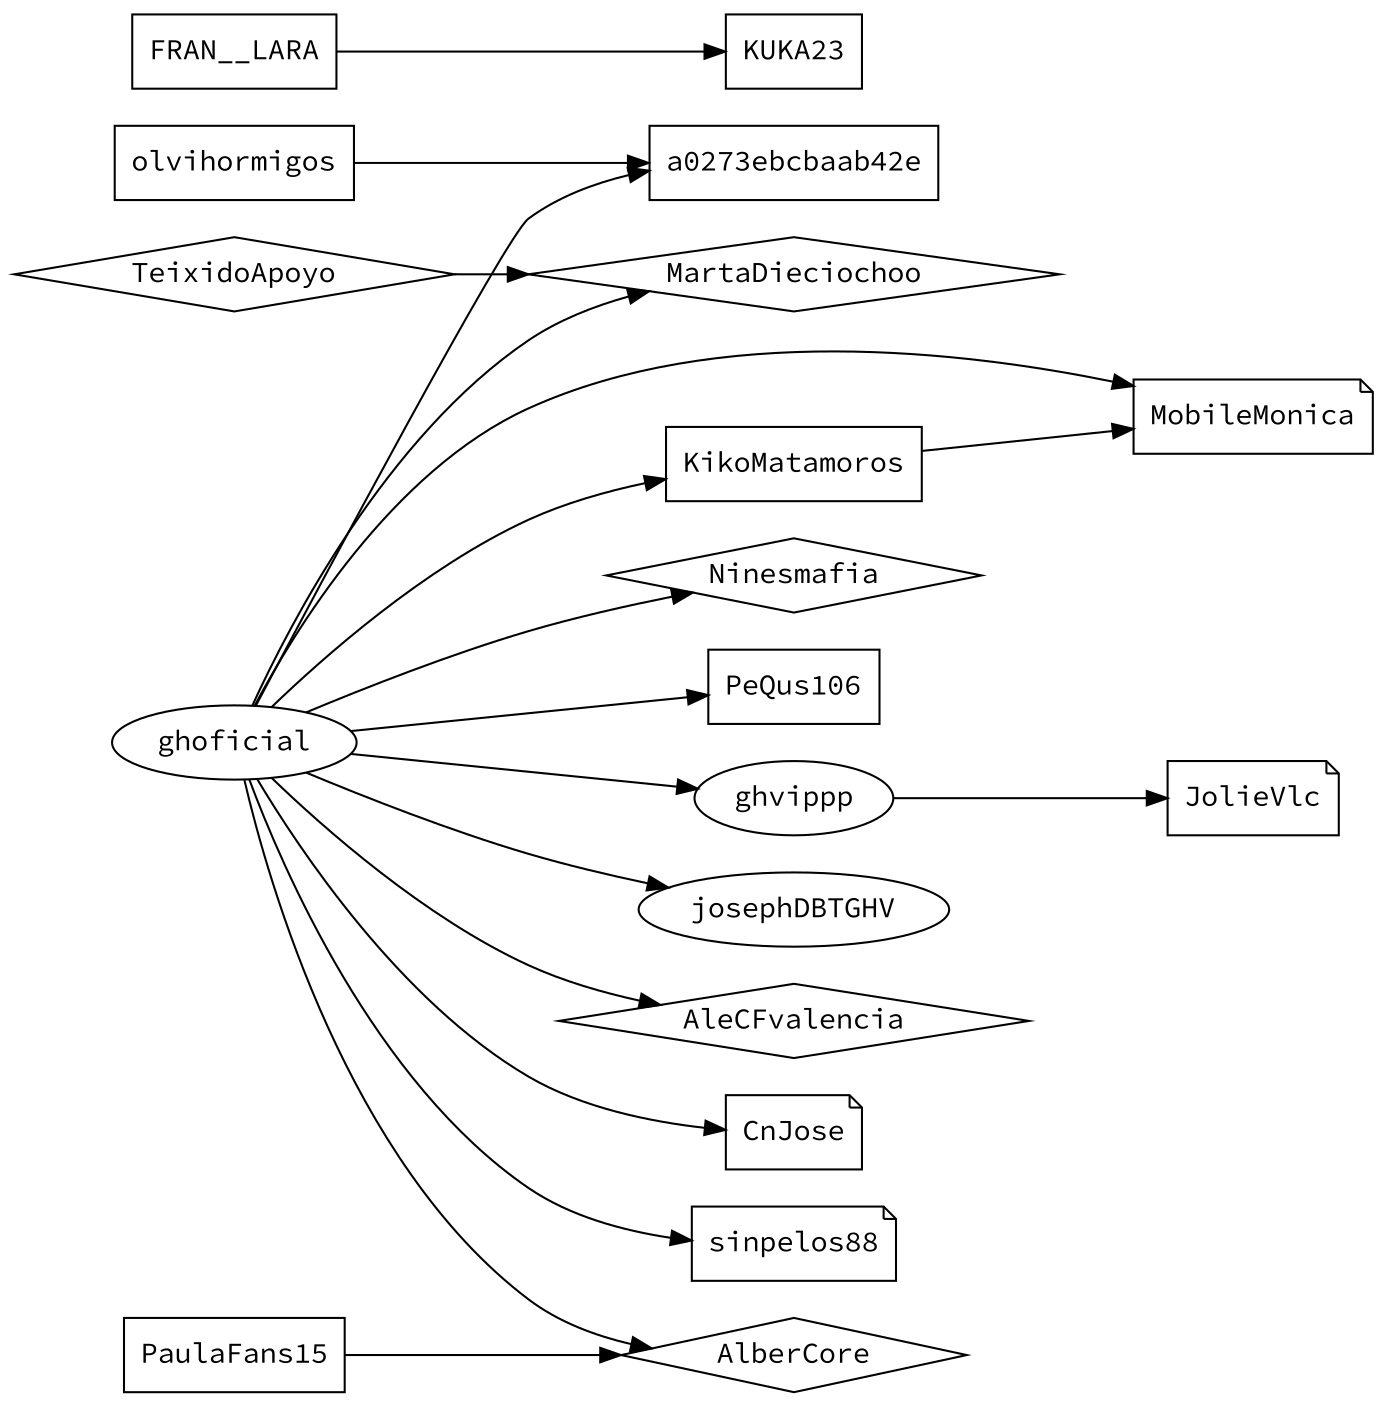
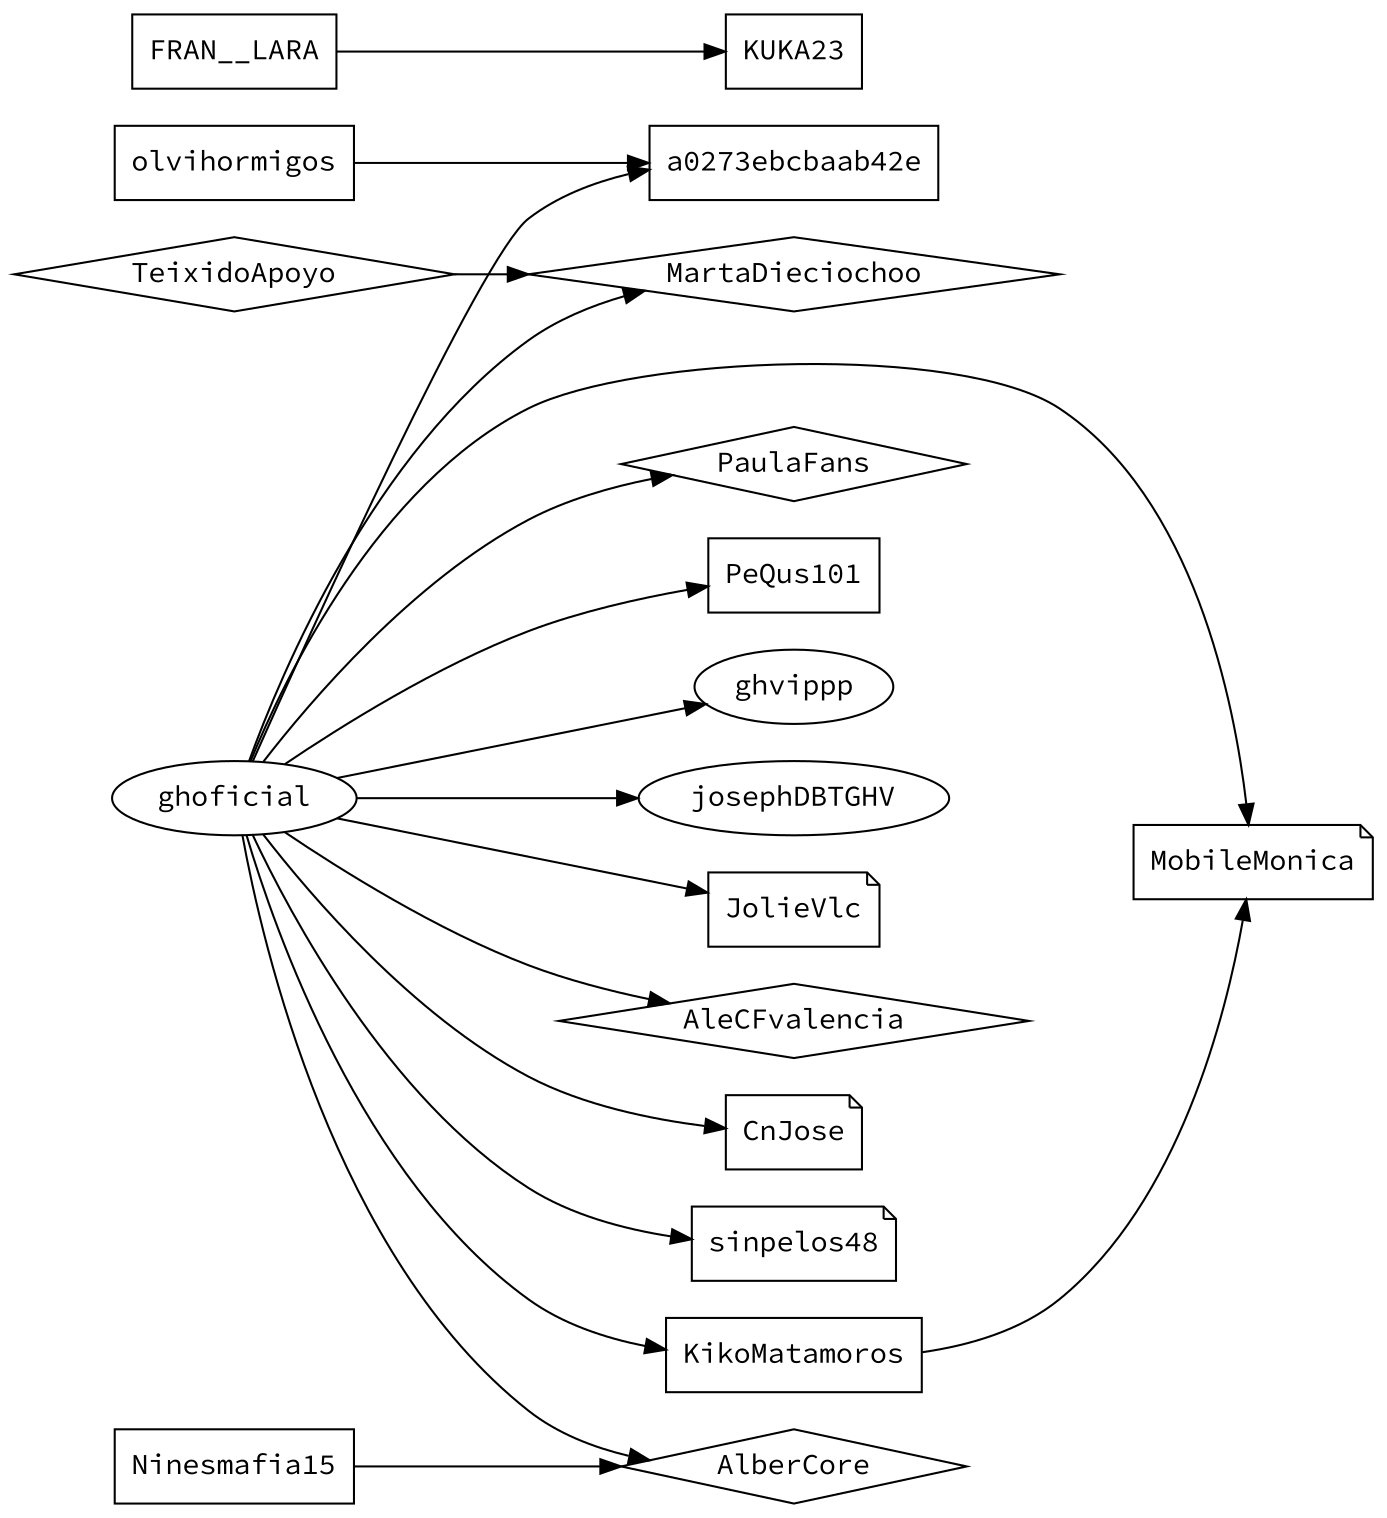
(794, 575) -> (794, 464)
(794, 687) -> (794, 575)
(1020, 798) -> (512, 853)
(794, 1244) -> (794, 1244)
(234, 1355) -> (234, 1466)
